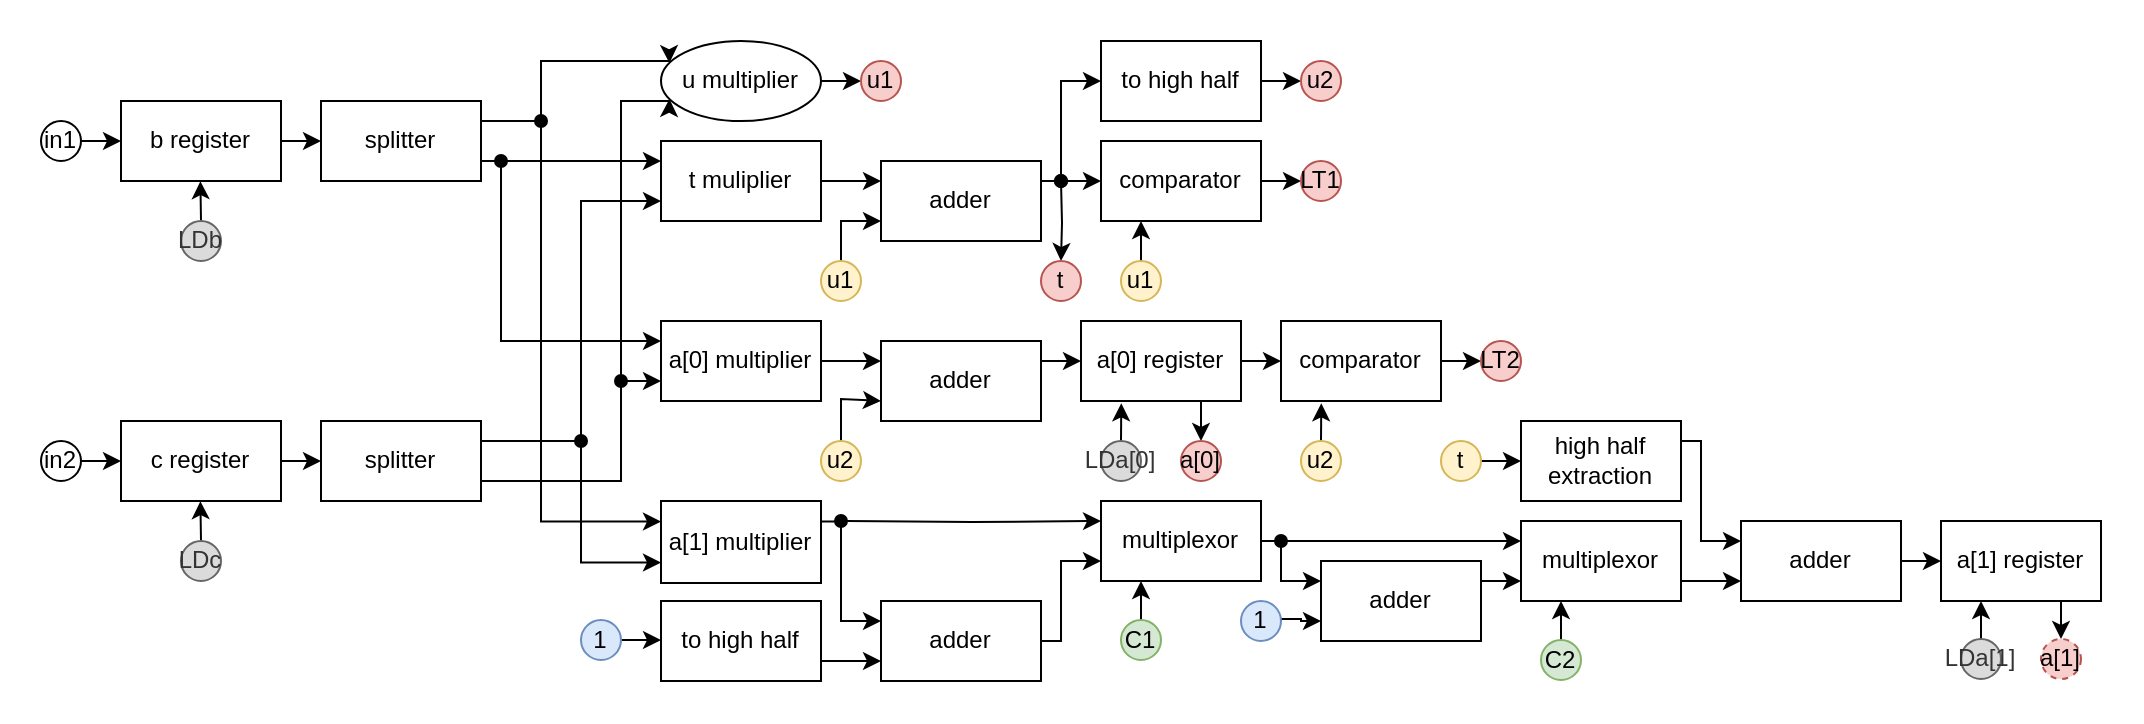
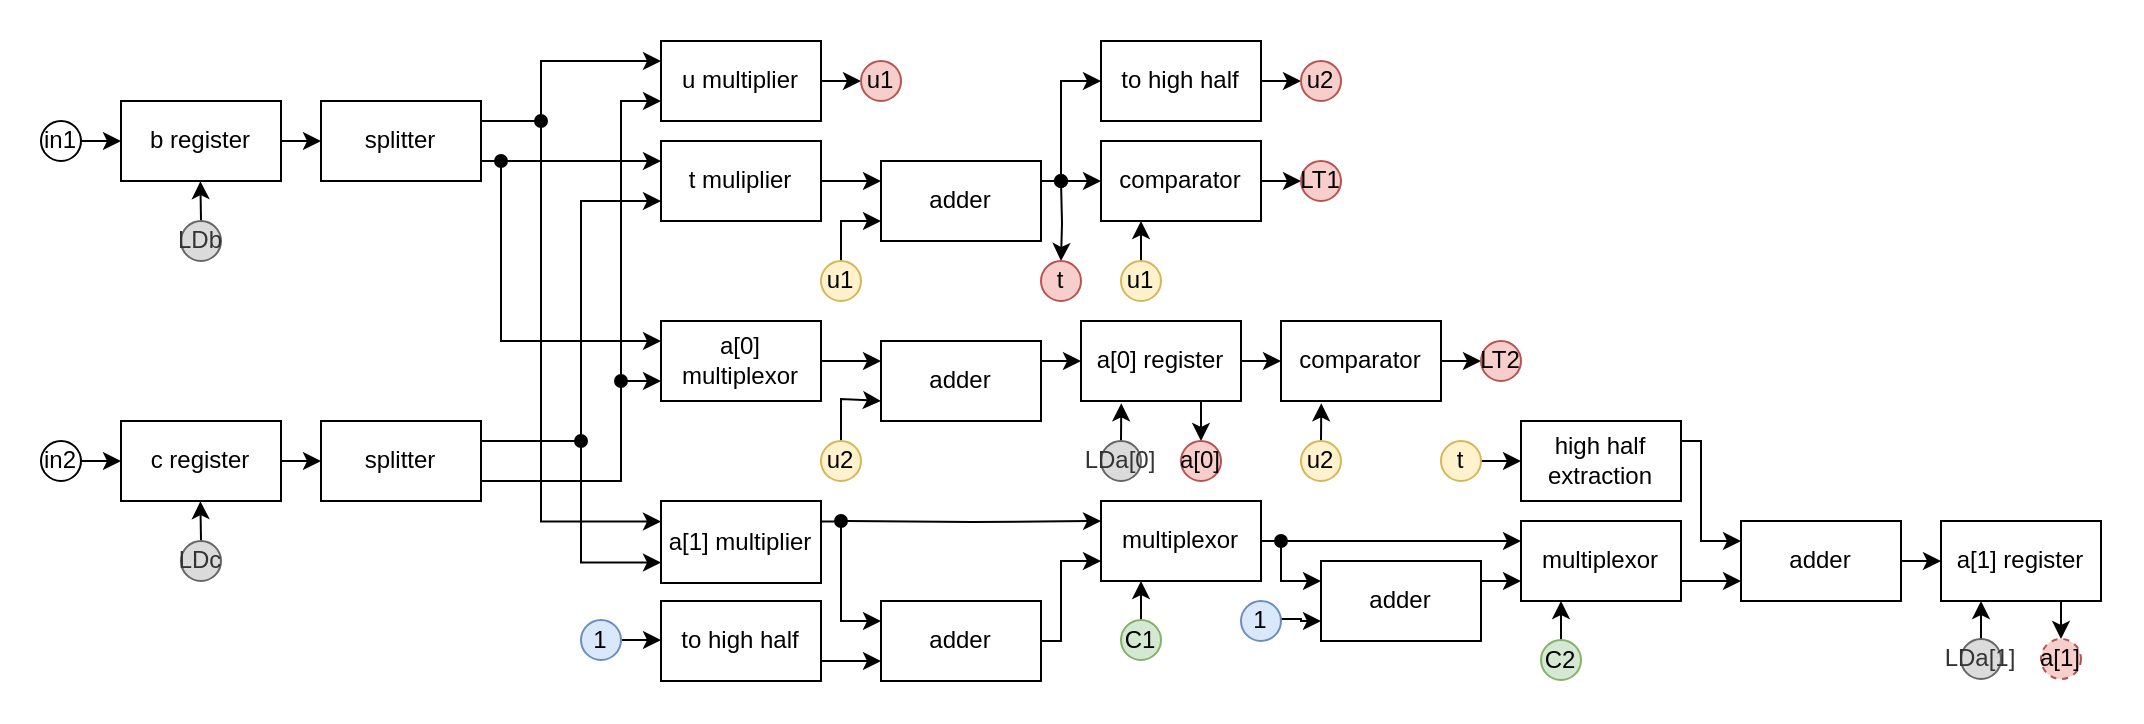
(741, 81) -> (741, 81)
(741, 361) -> (741, 361)
